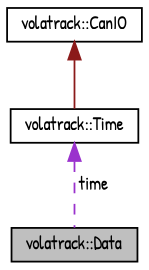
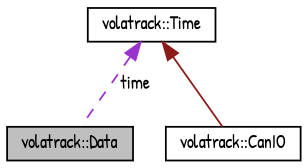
(74, 84) -> (198, 92)
